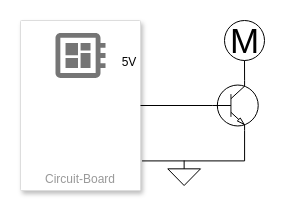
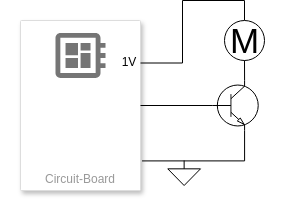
none -> (183, 9)
(130, 63) -> (130, 63)
